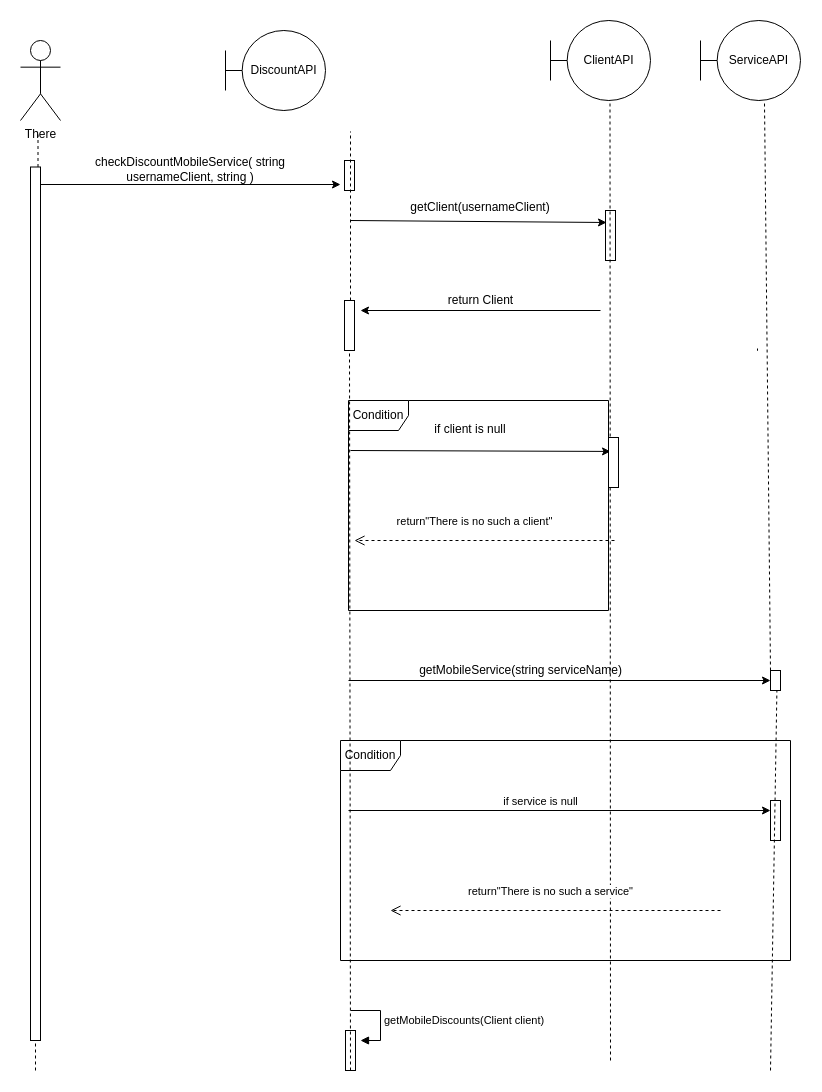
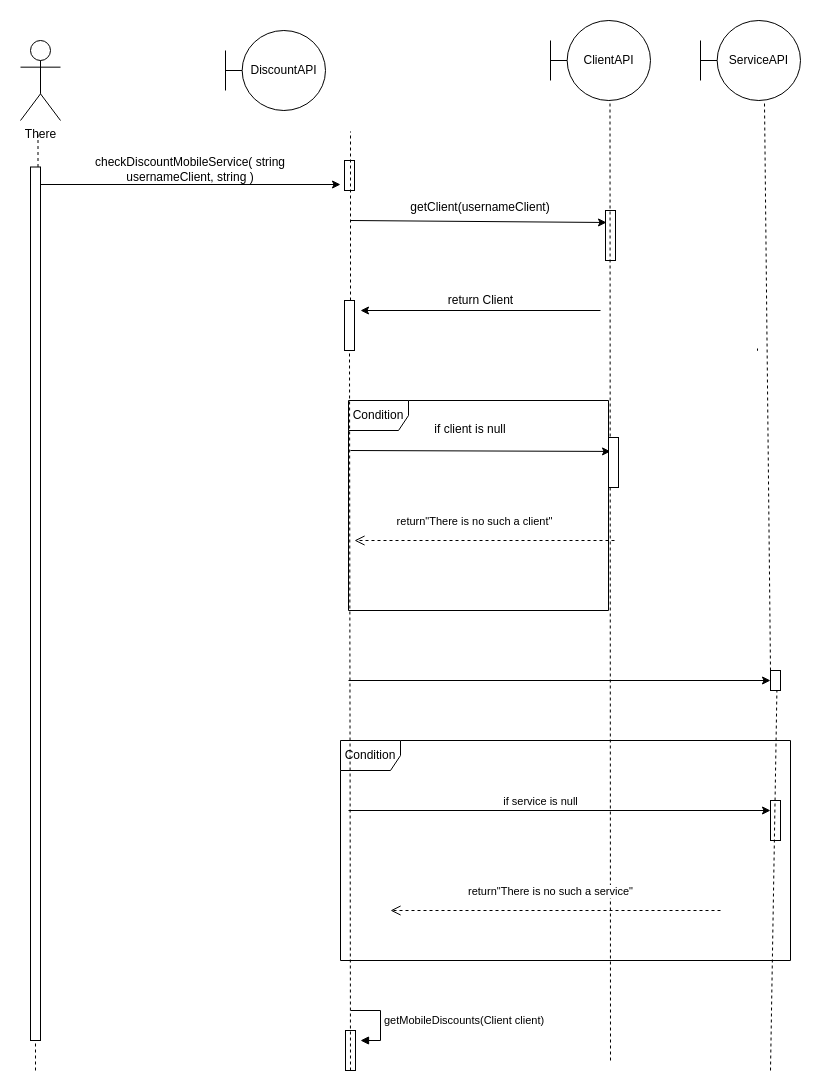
(521, 671) -> none
